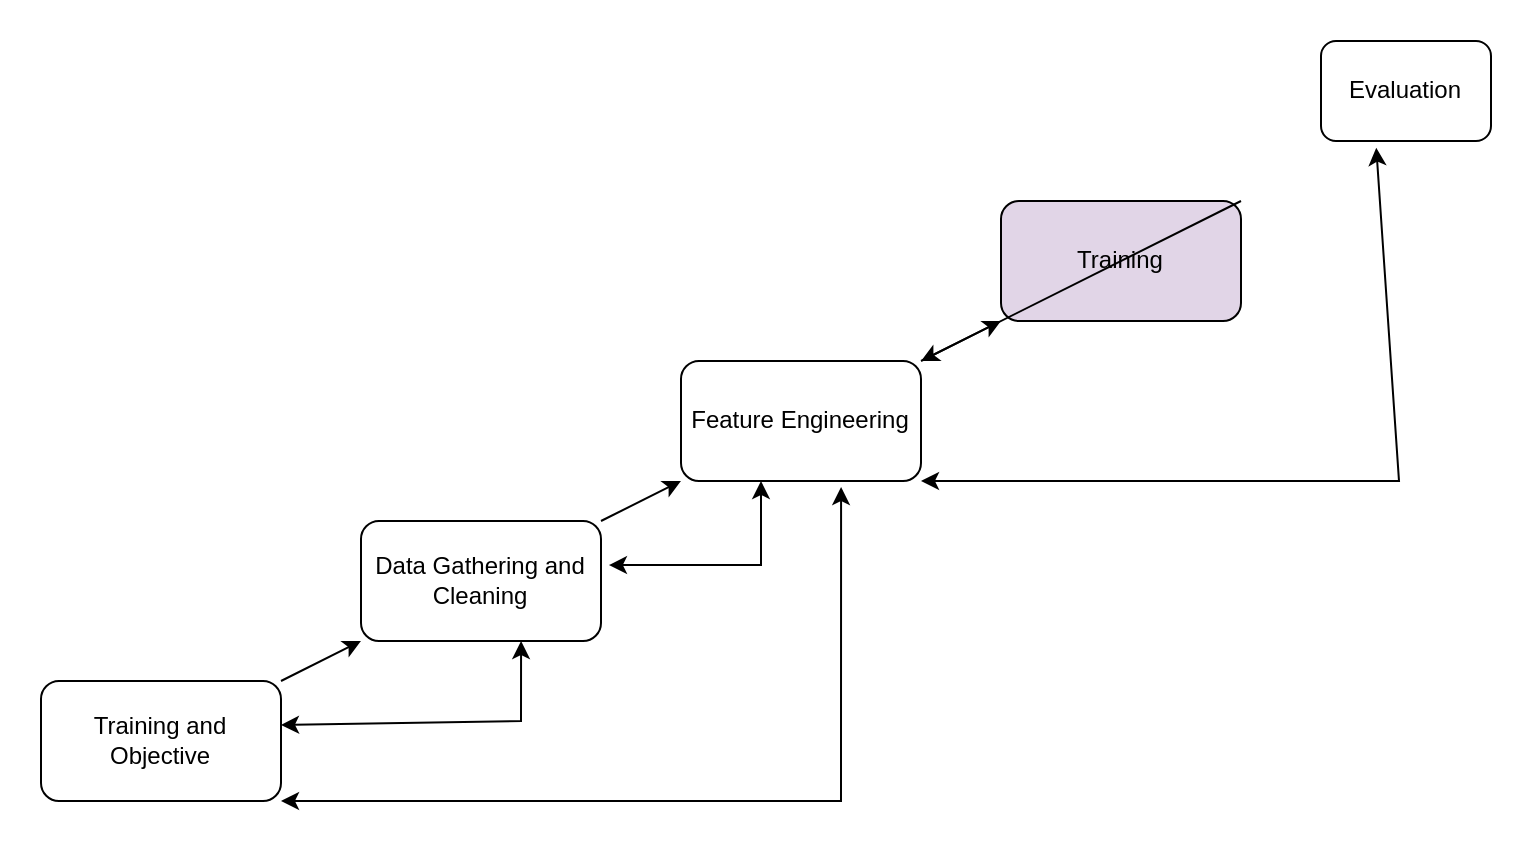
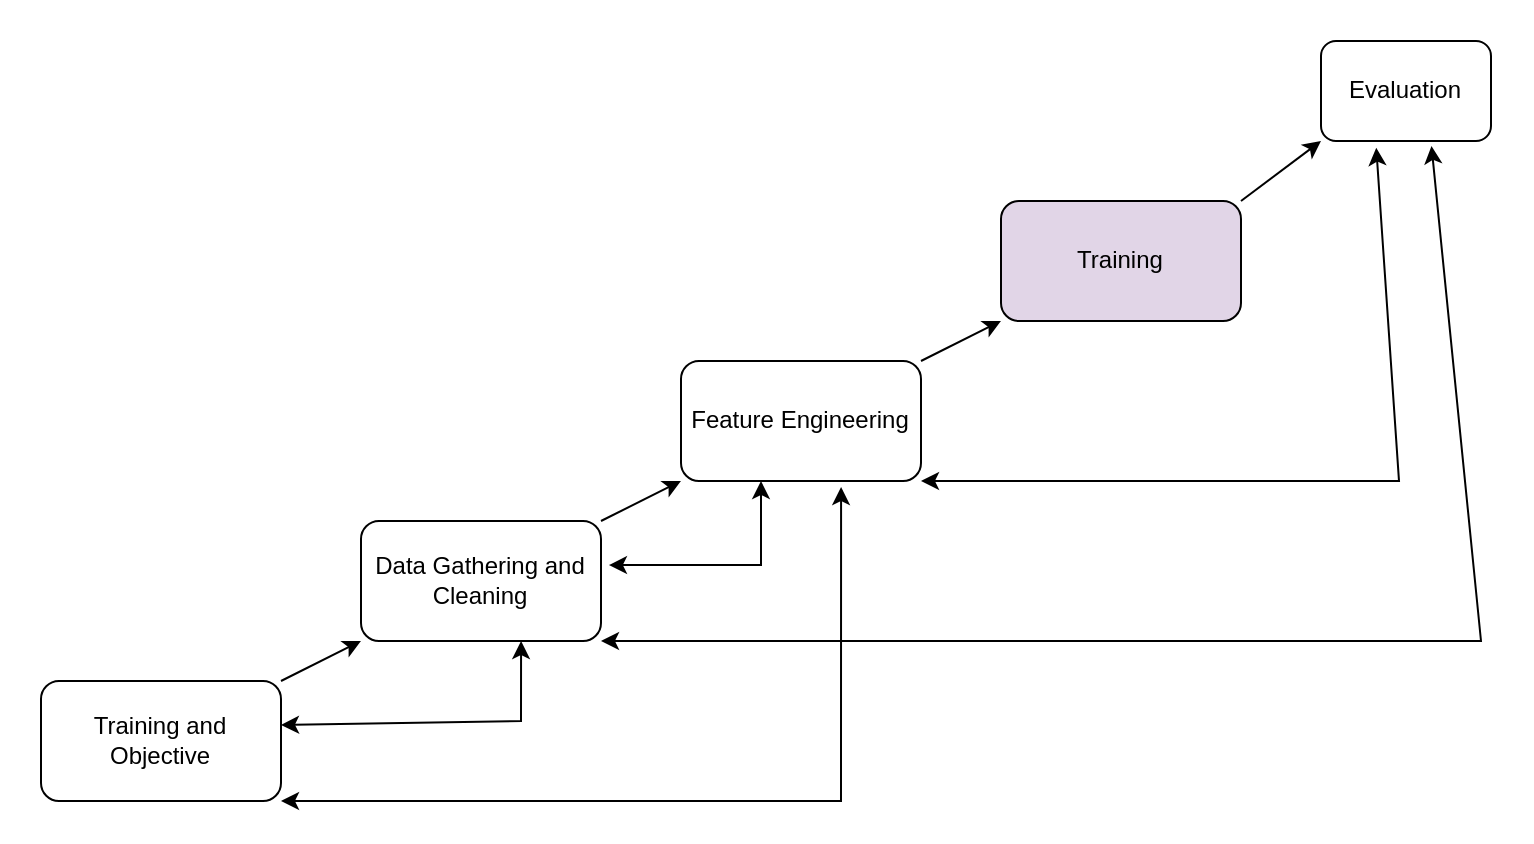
(1120, 261) -> (1276, 175)
none -> (1289, 641)
